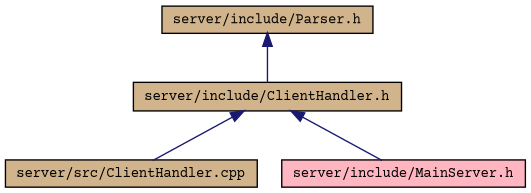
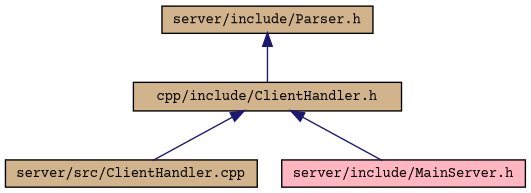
(267, 97) -> (267, 97)
